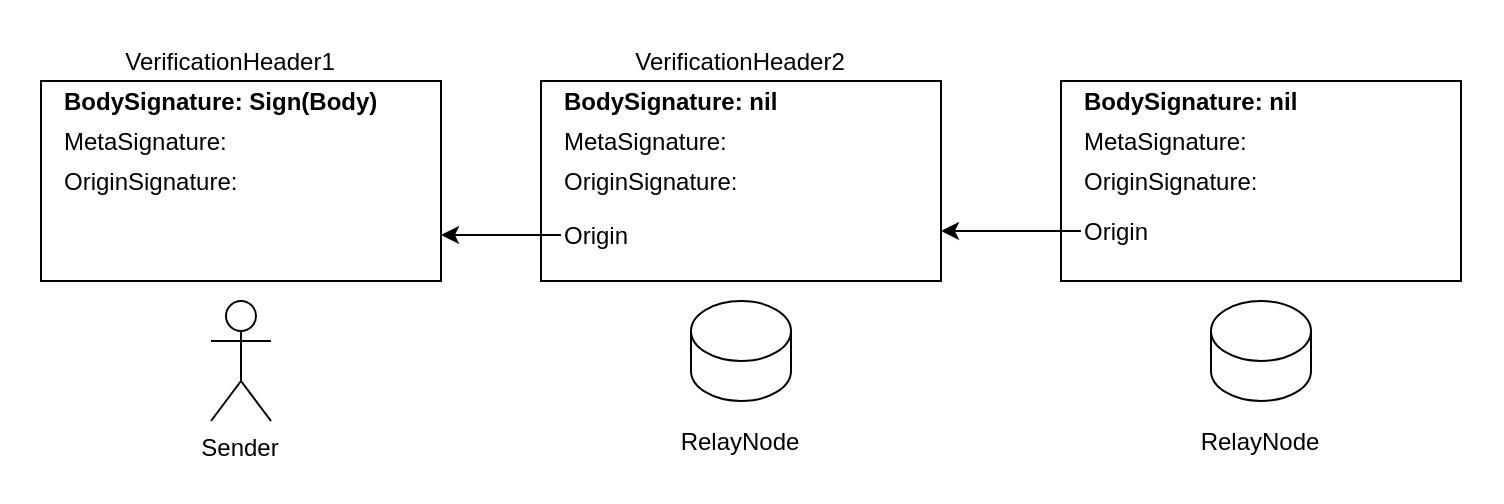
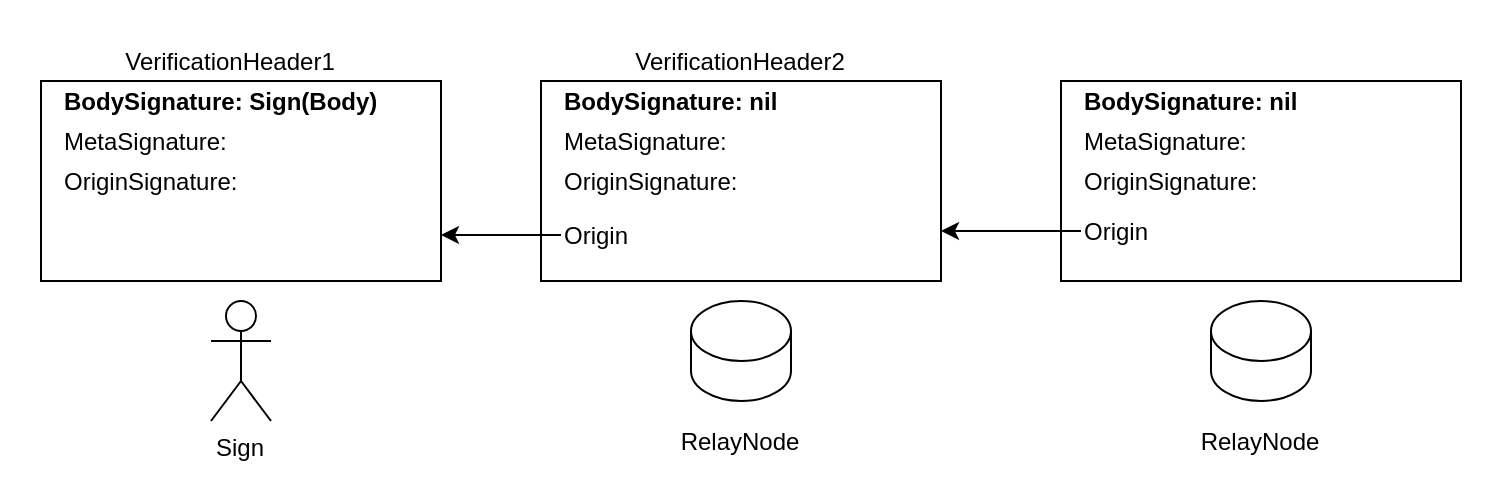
(240, 448) -> (240, 448)
